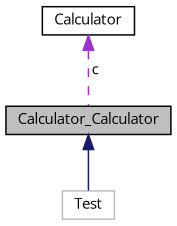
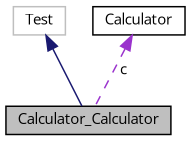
(88, 170) -> (67, 77)
